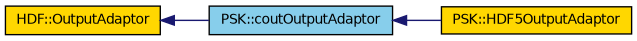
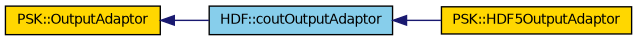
(83, 20) -> (83, 20)
(301, 20) -> (301, 20)
